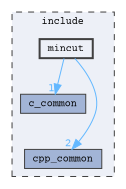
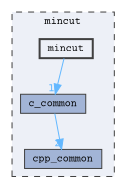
(63, 22) -> (63, 22)
(96, 99) -> (57, 126)
